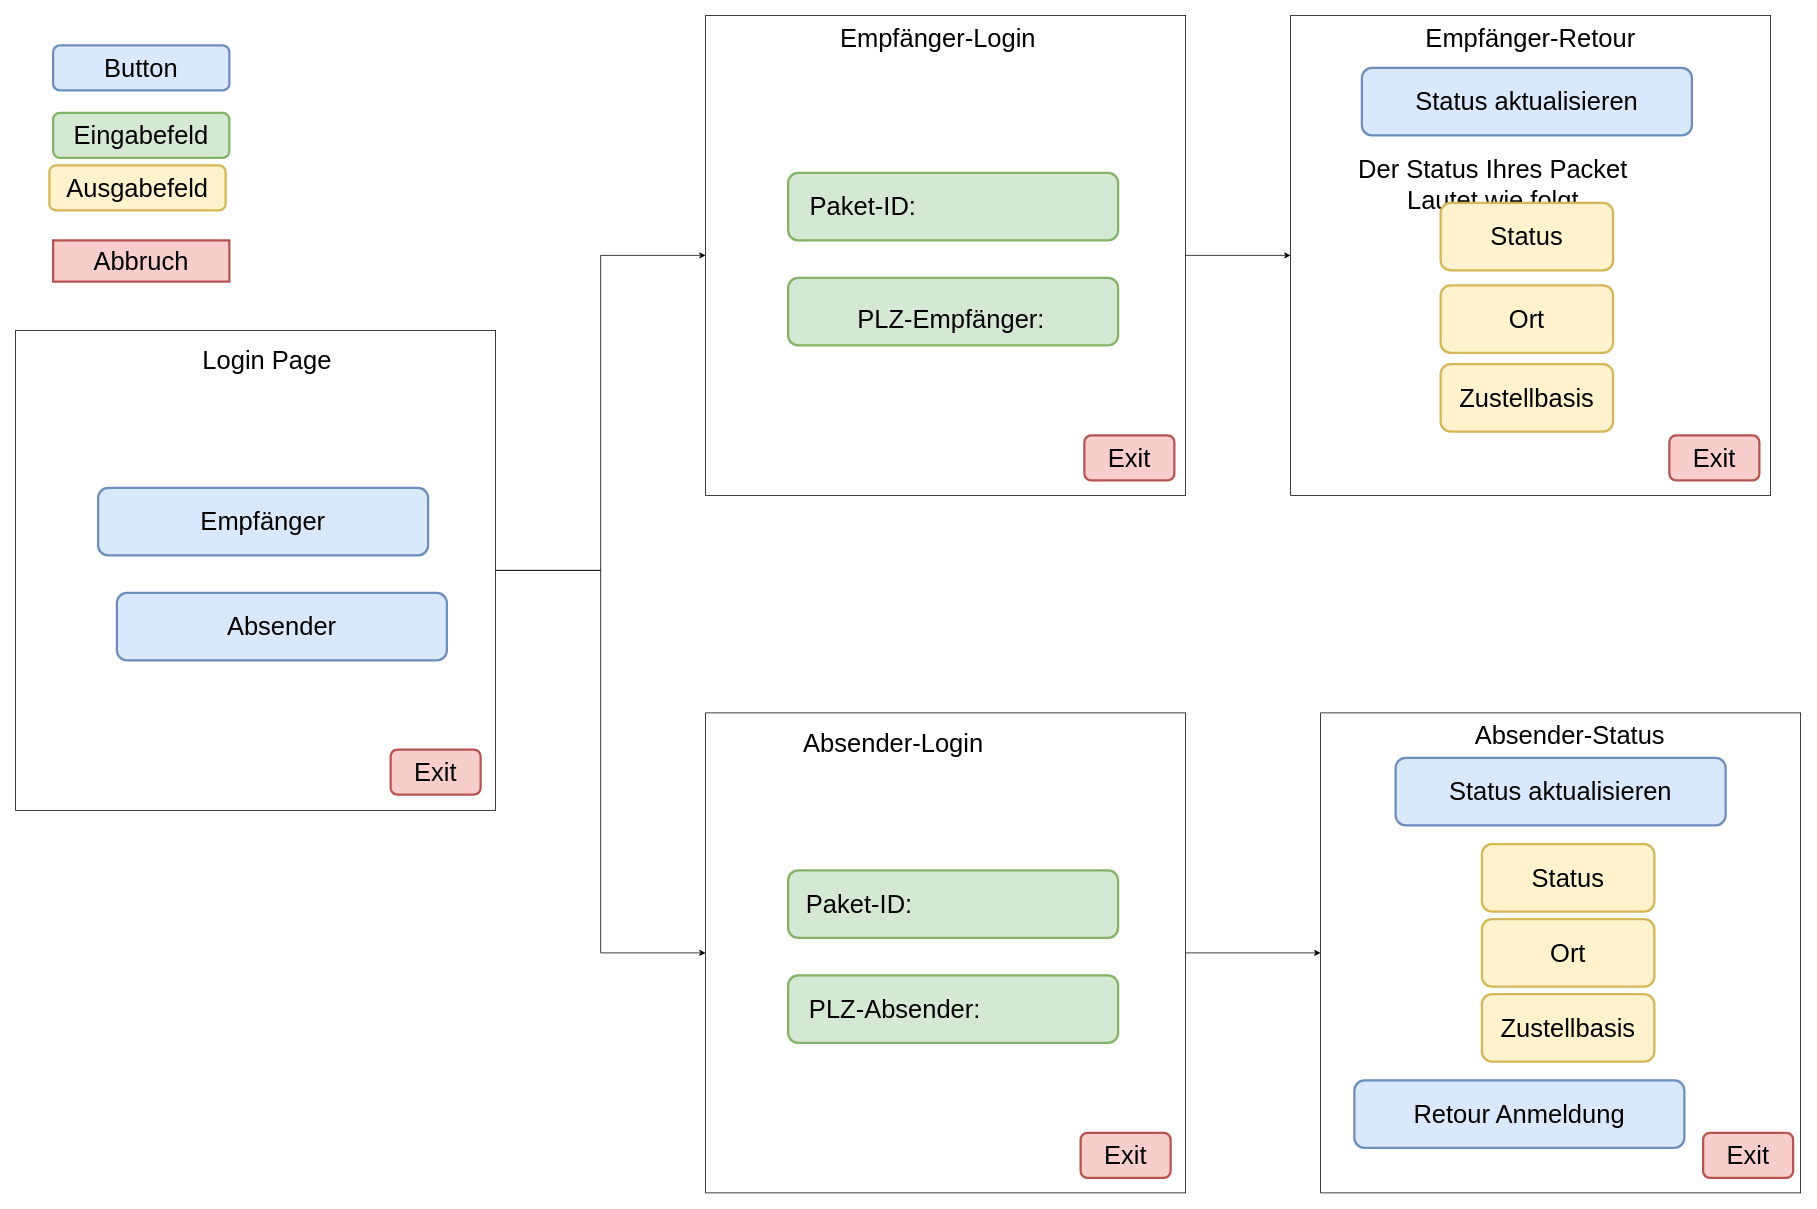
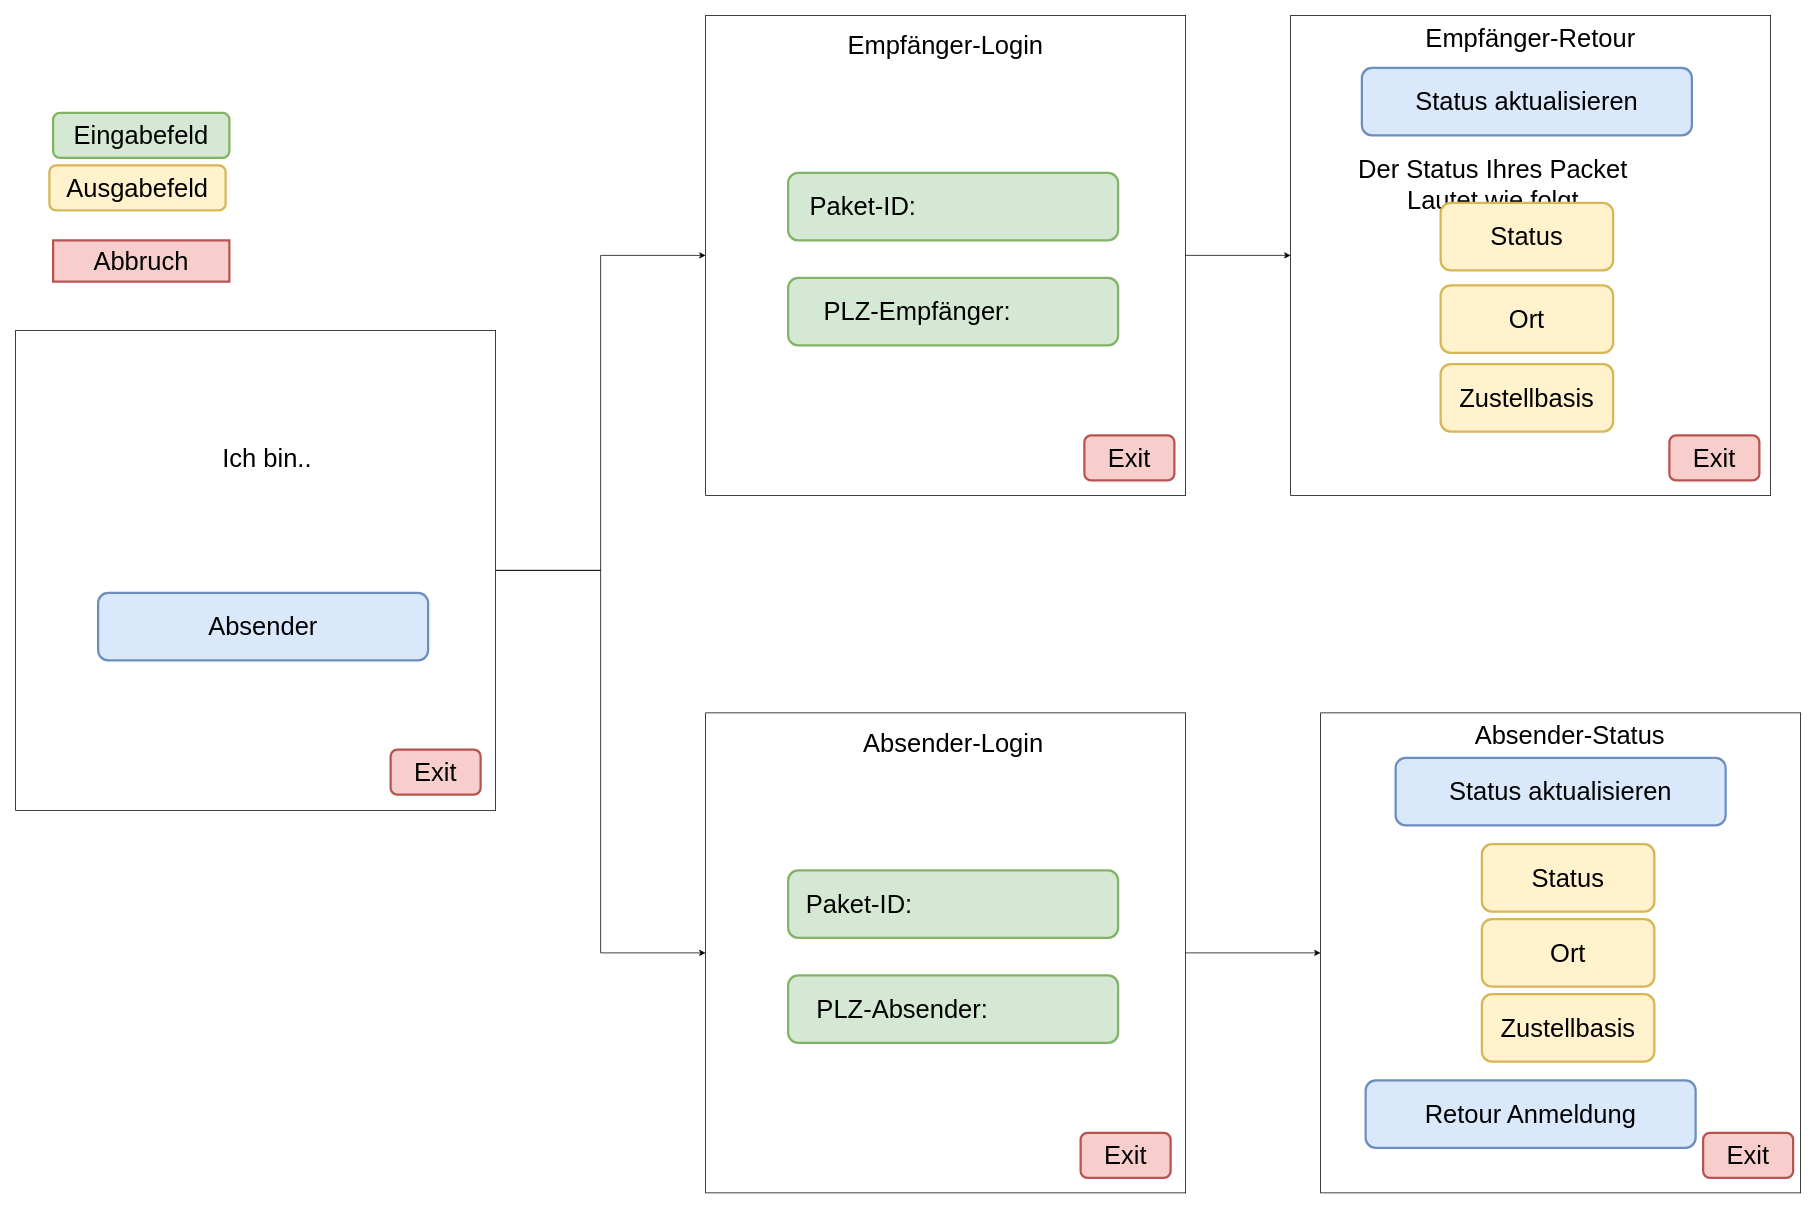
(938, 38) -> (945, 45)
(141, 68) -> none
(951, 319) -> (917, 312)
(267, 360) -> none
none -> (267, 458)
(263, 522) -> none
(282, 627) -> (263, 627)
(893, 743) -> (953, 743)
(895, 1009) -> (902, 1009)
(1519, 1114) -> (1530, 1114)
